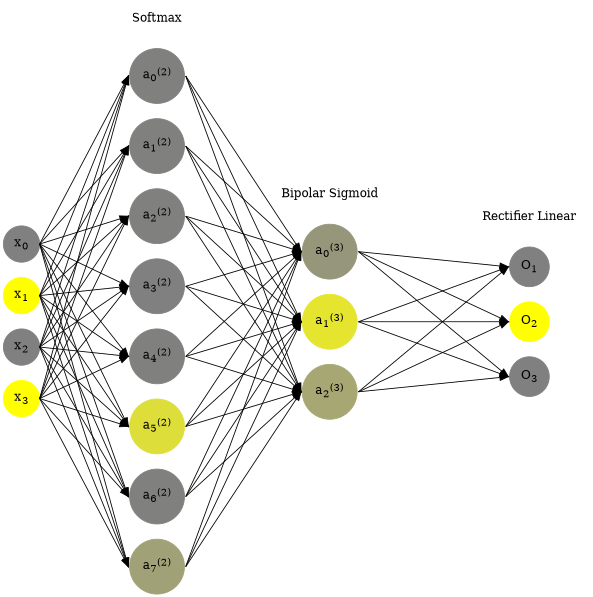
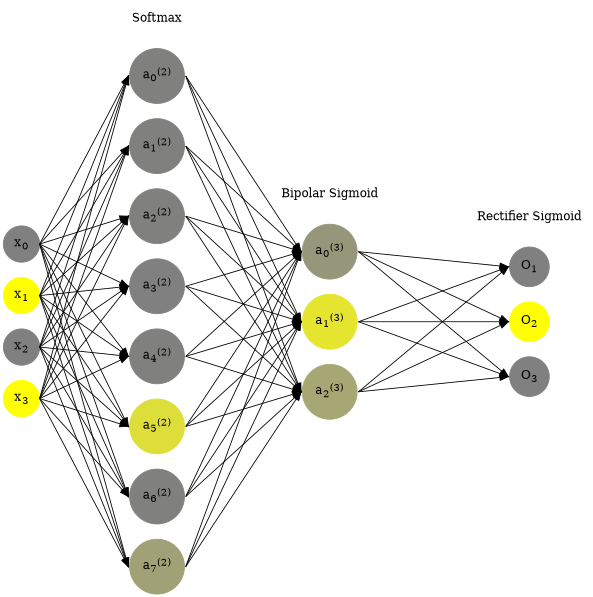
(529, 217) -> (529, 217)
